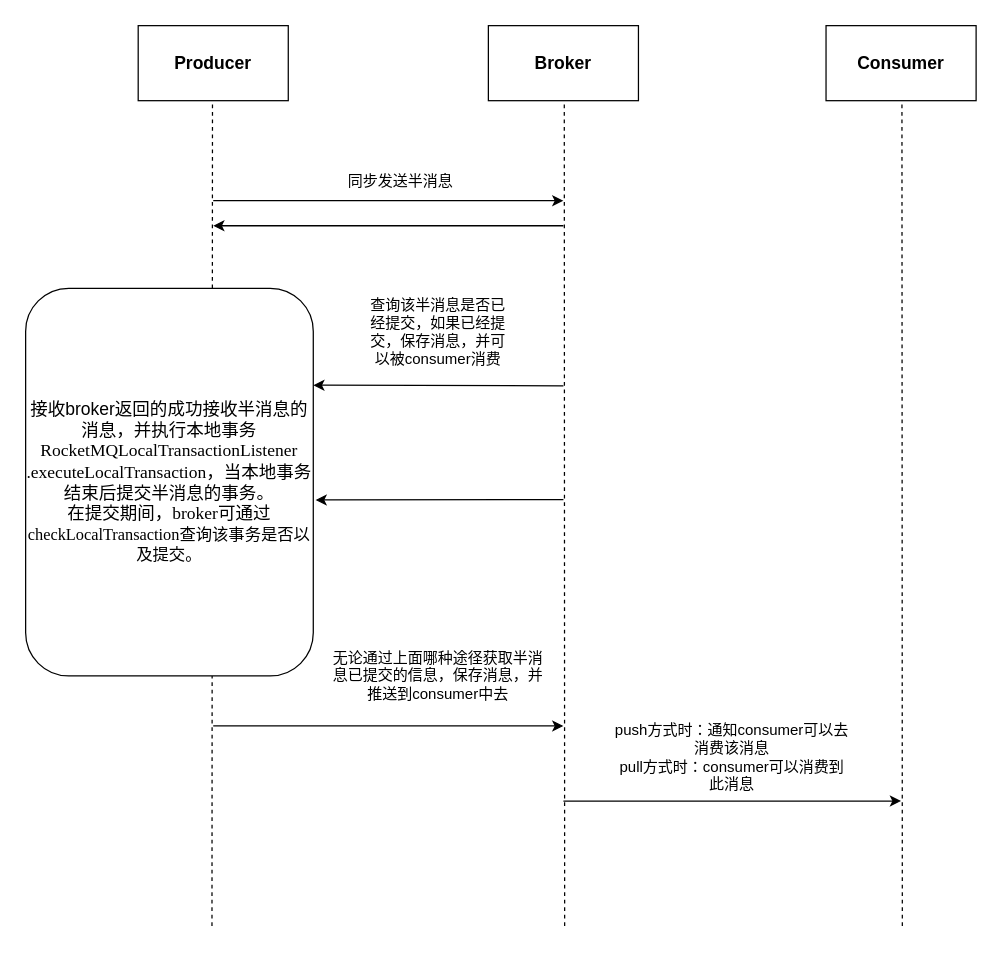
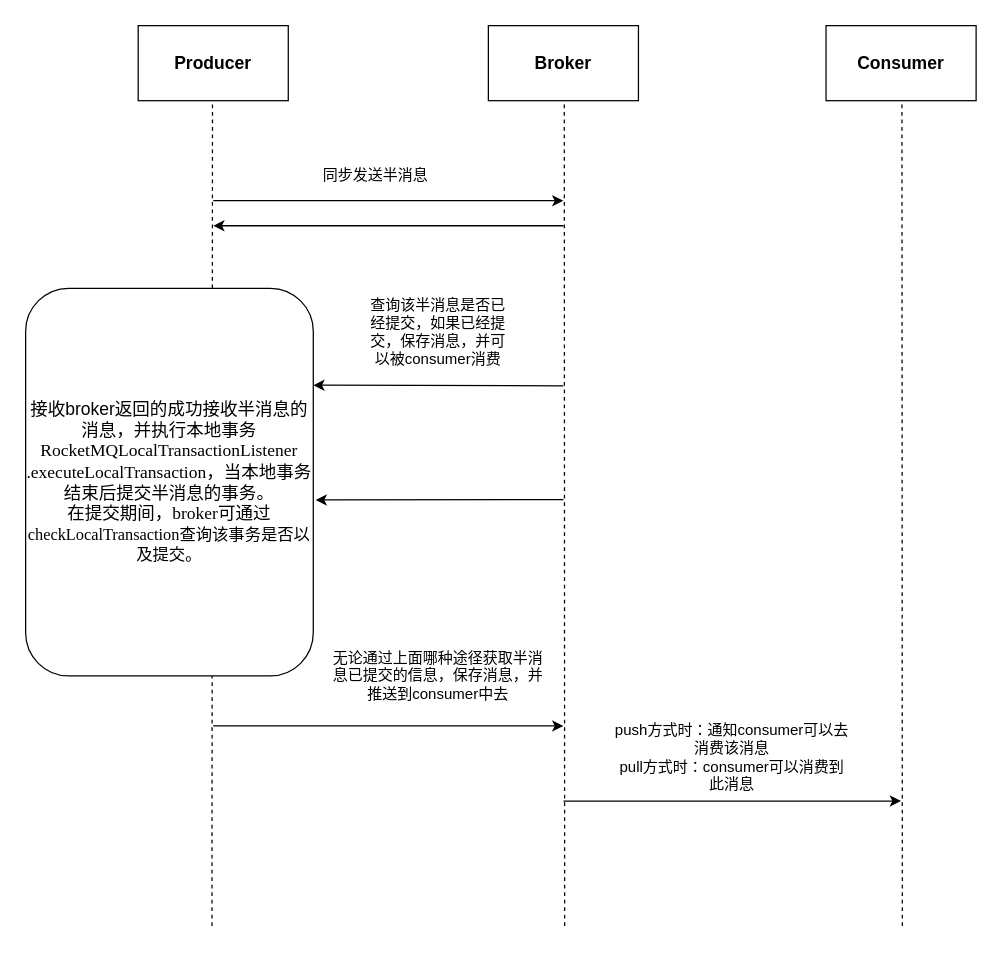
(401, 182) -> (376, 176)
